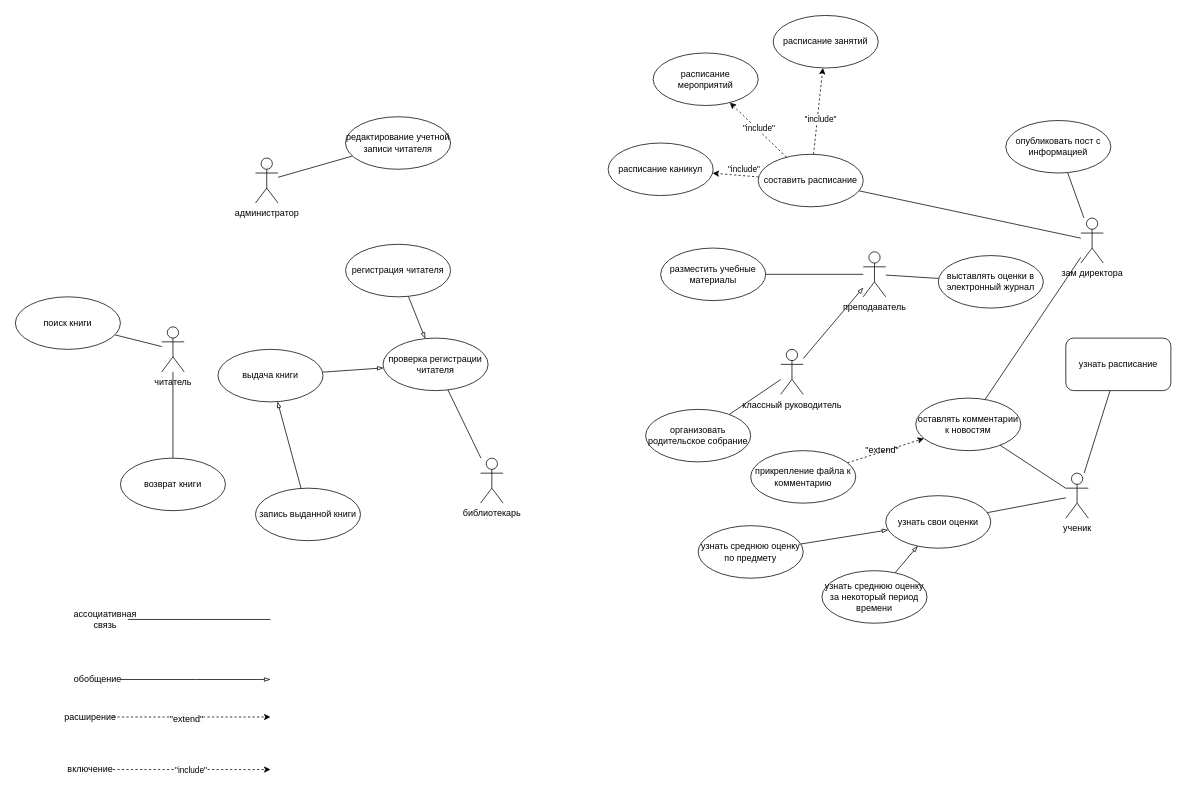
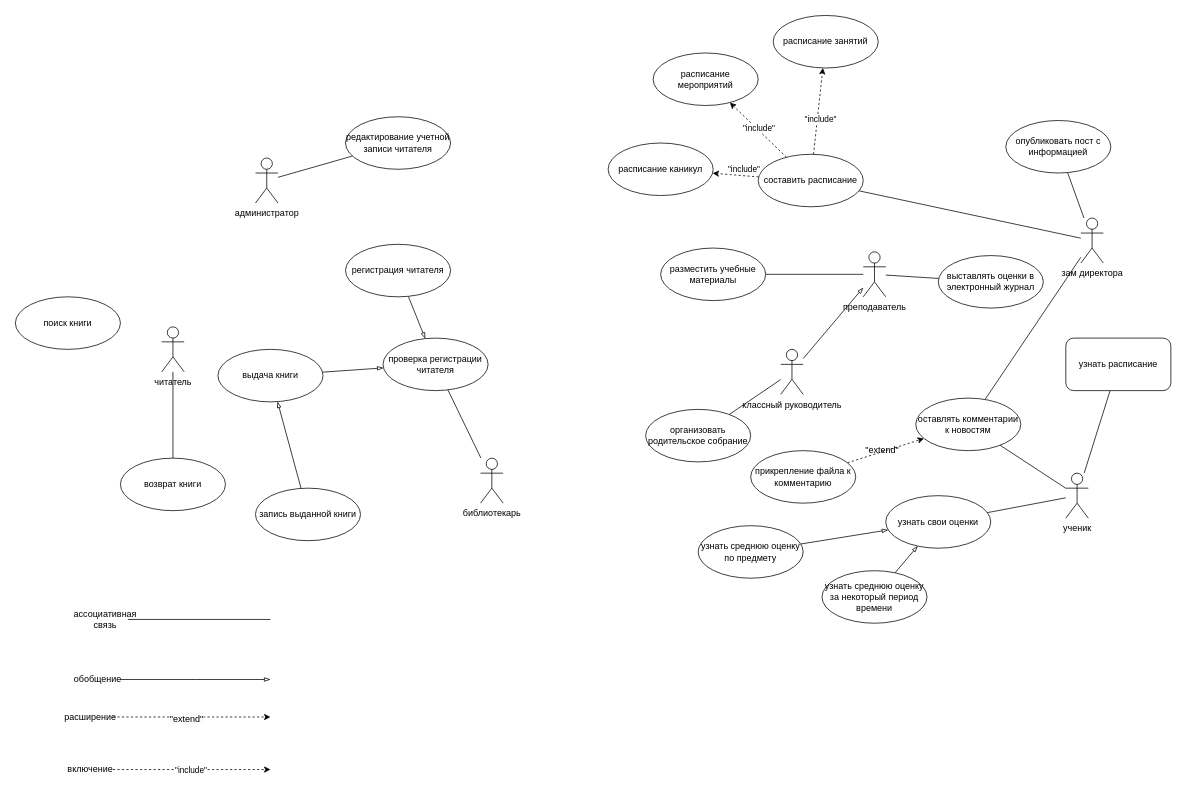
(138, 340) -> none
